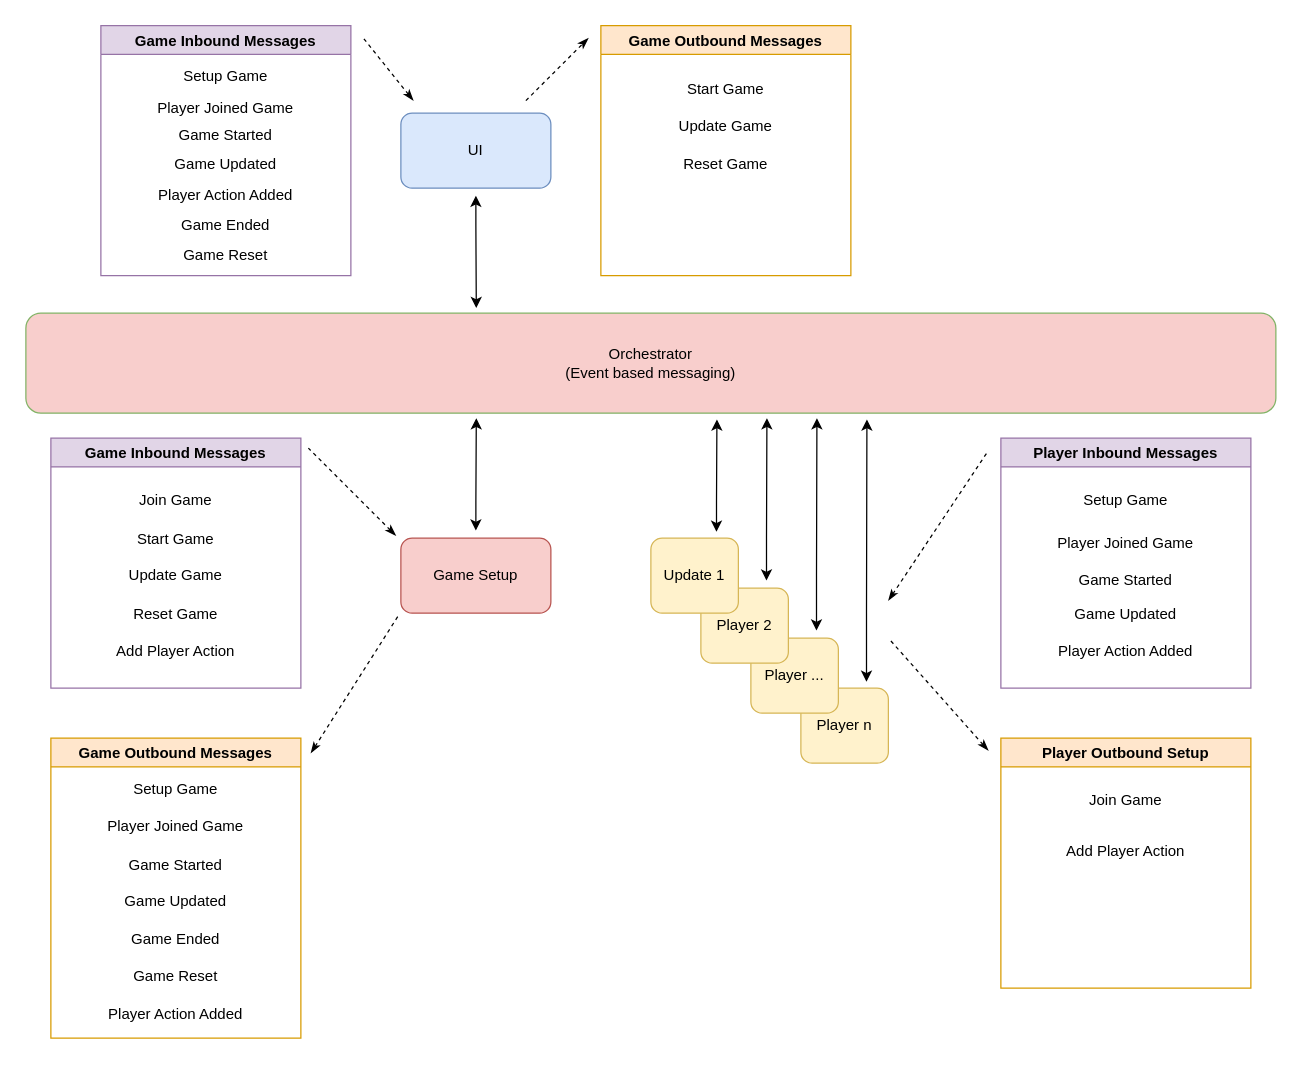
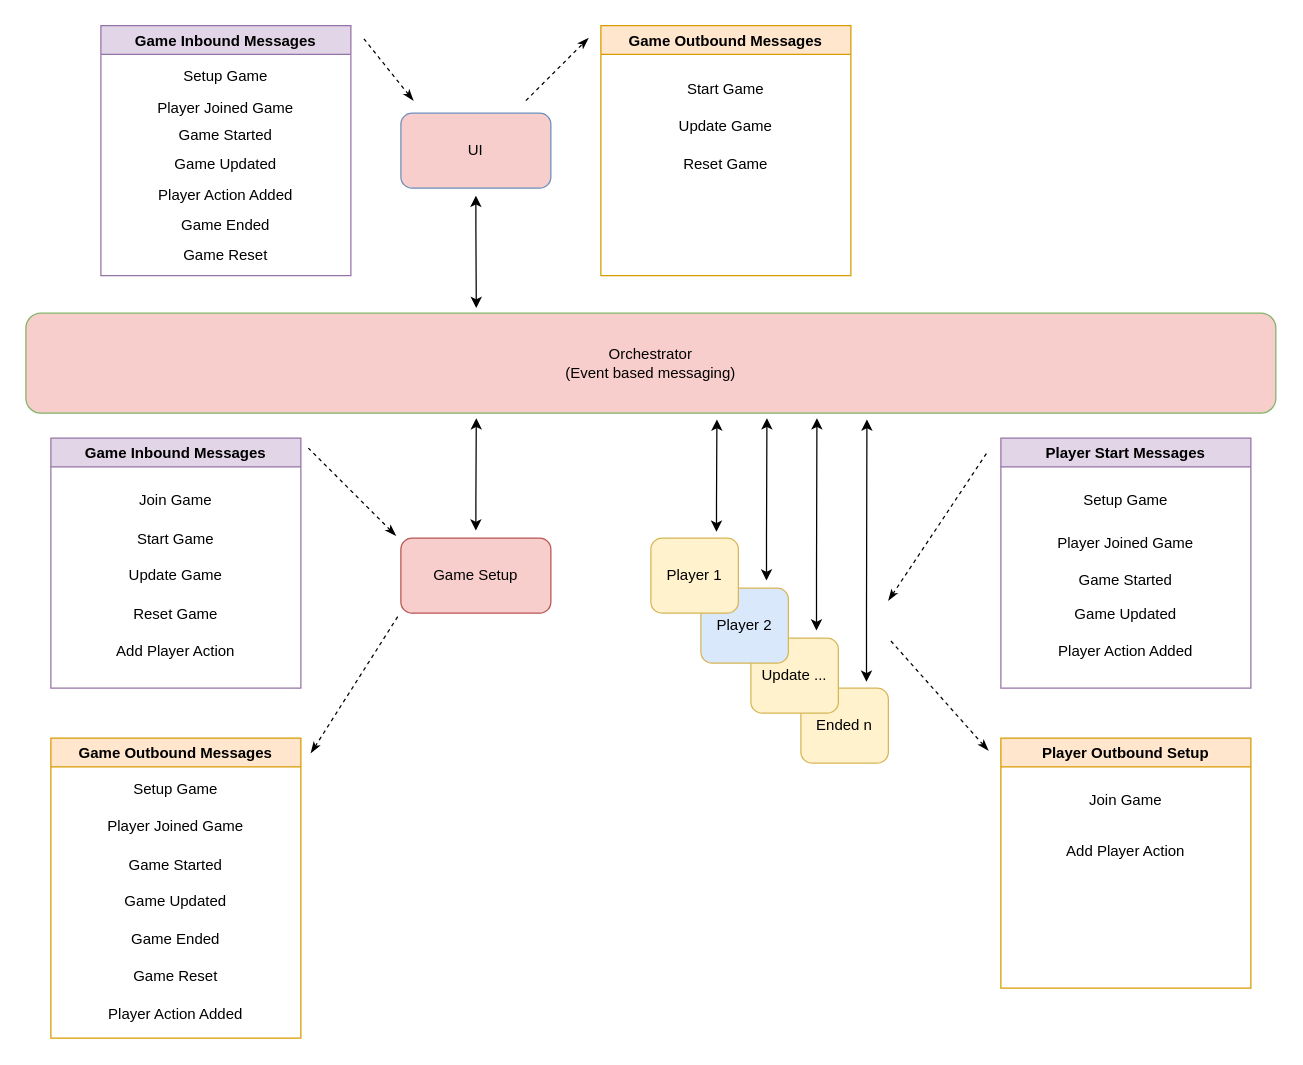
(476, 151) -> (476, 151)
(1125, 453) -> (1125, 453)
(694, 576) -> (694, 576)
(744, 626) -> (744, 626)
(794, 676) -> (794, 676)
(844, 726) -> (844, 726)
